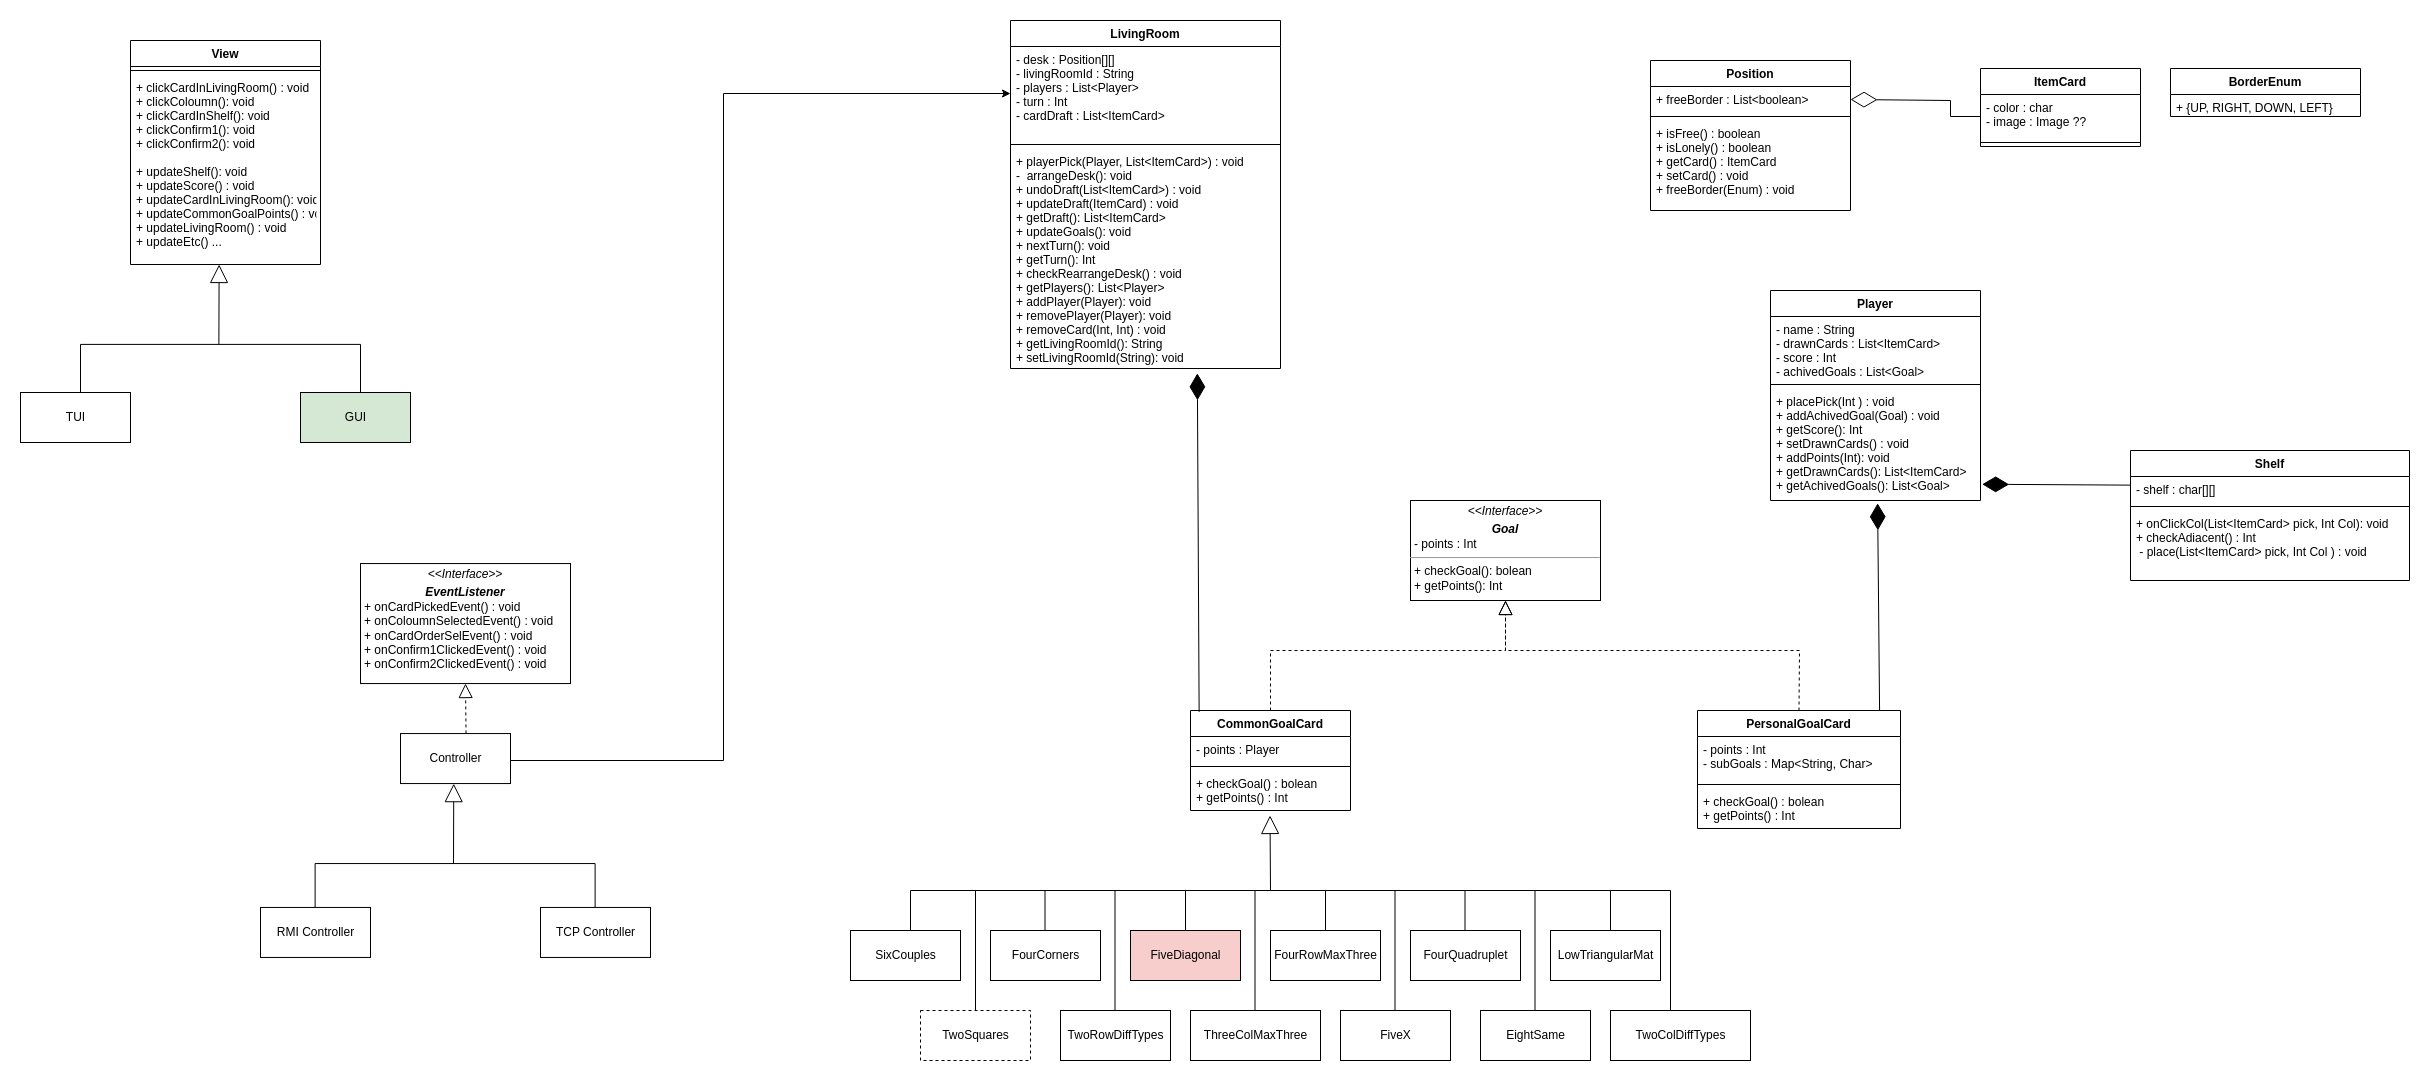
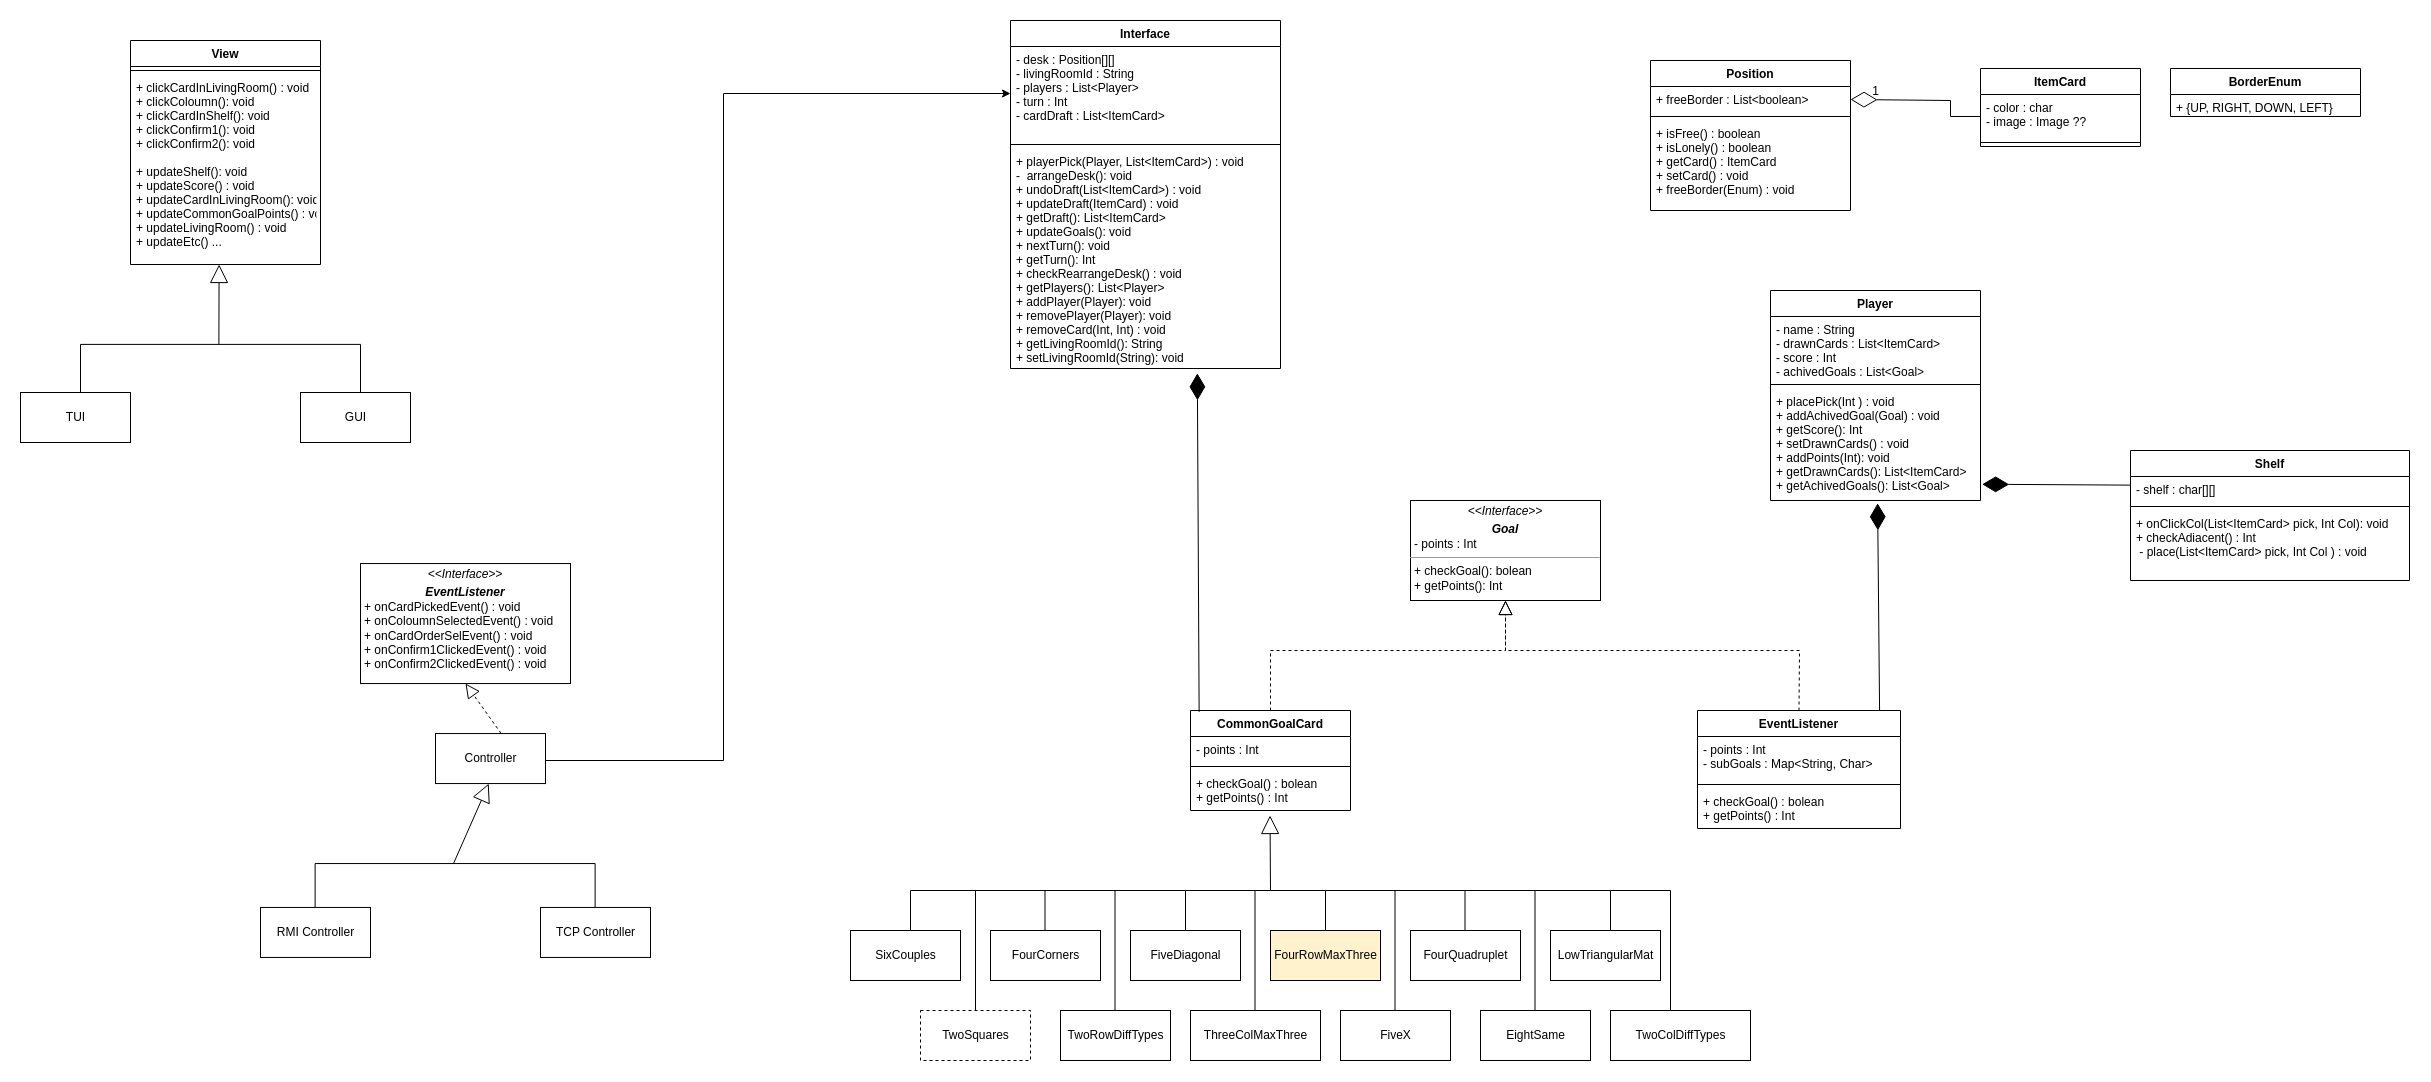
(1145, 34) -> (1145, 34)
none -> (1876, 92)
(356, 418) -> (356, 418)
(1799, 724) -> (1799, 724)
(1244, 750) -> (1235, 750)
(456, 759) -> (491, 759)
(1186, 956) -> (1186, 956)
(1326, 956) -> (1326, 956)
